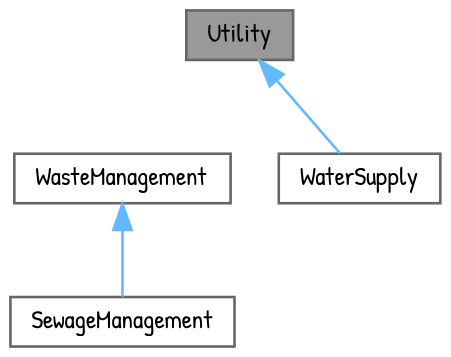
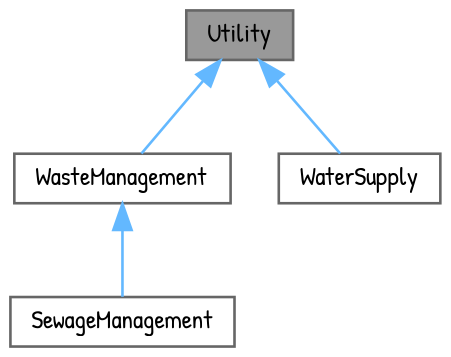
none -> (172, 117)
